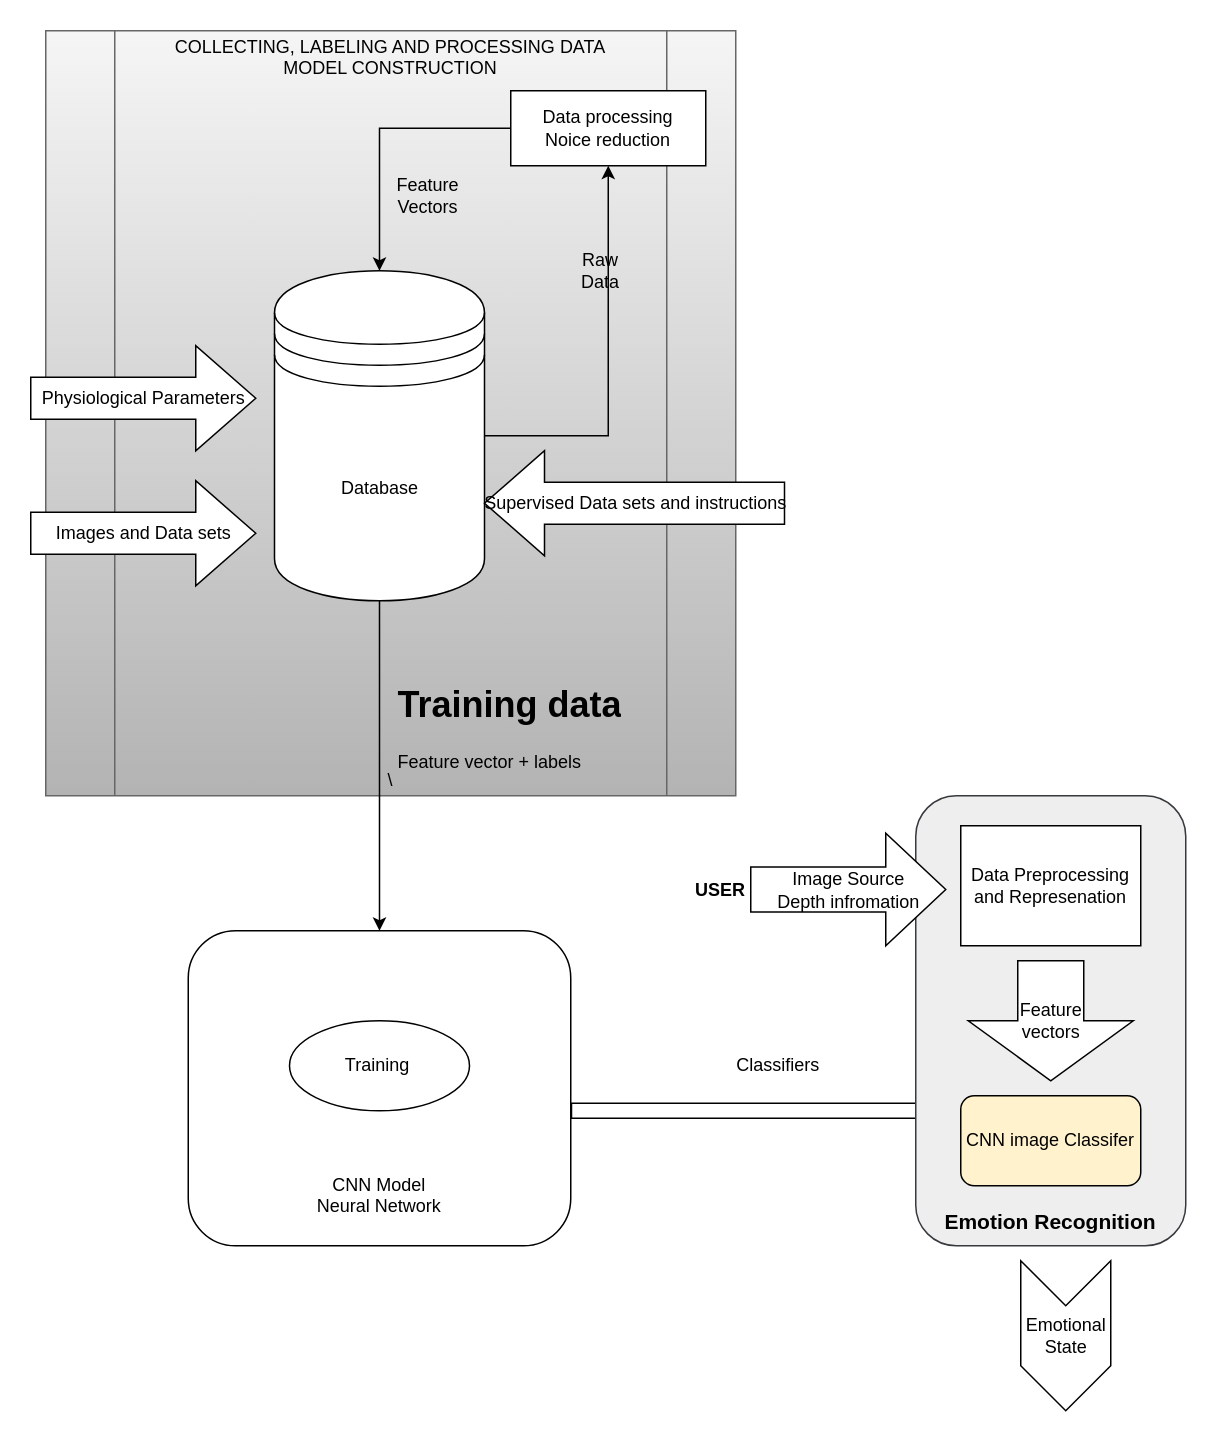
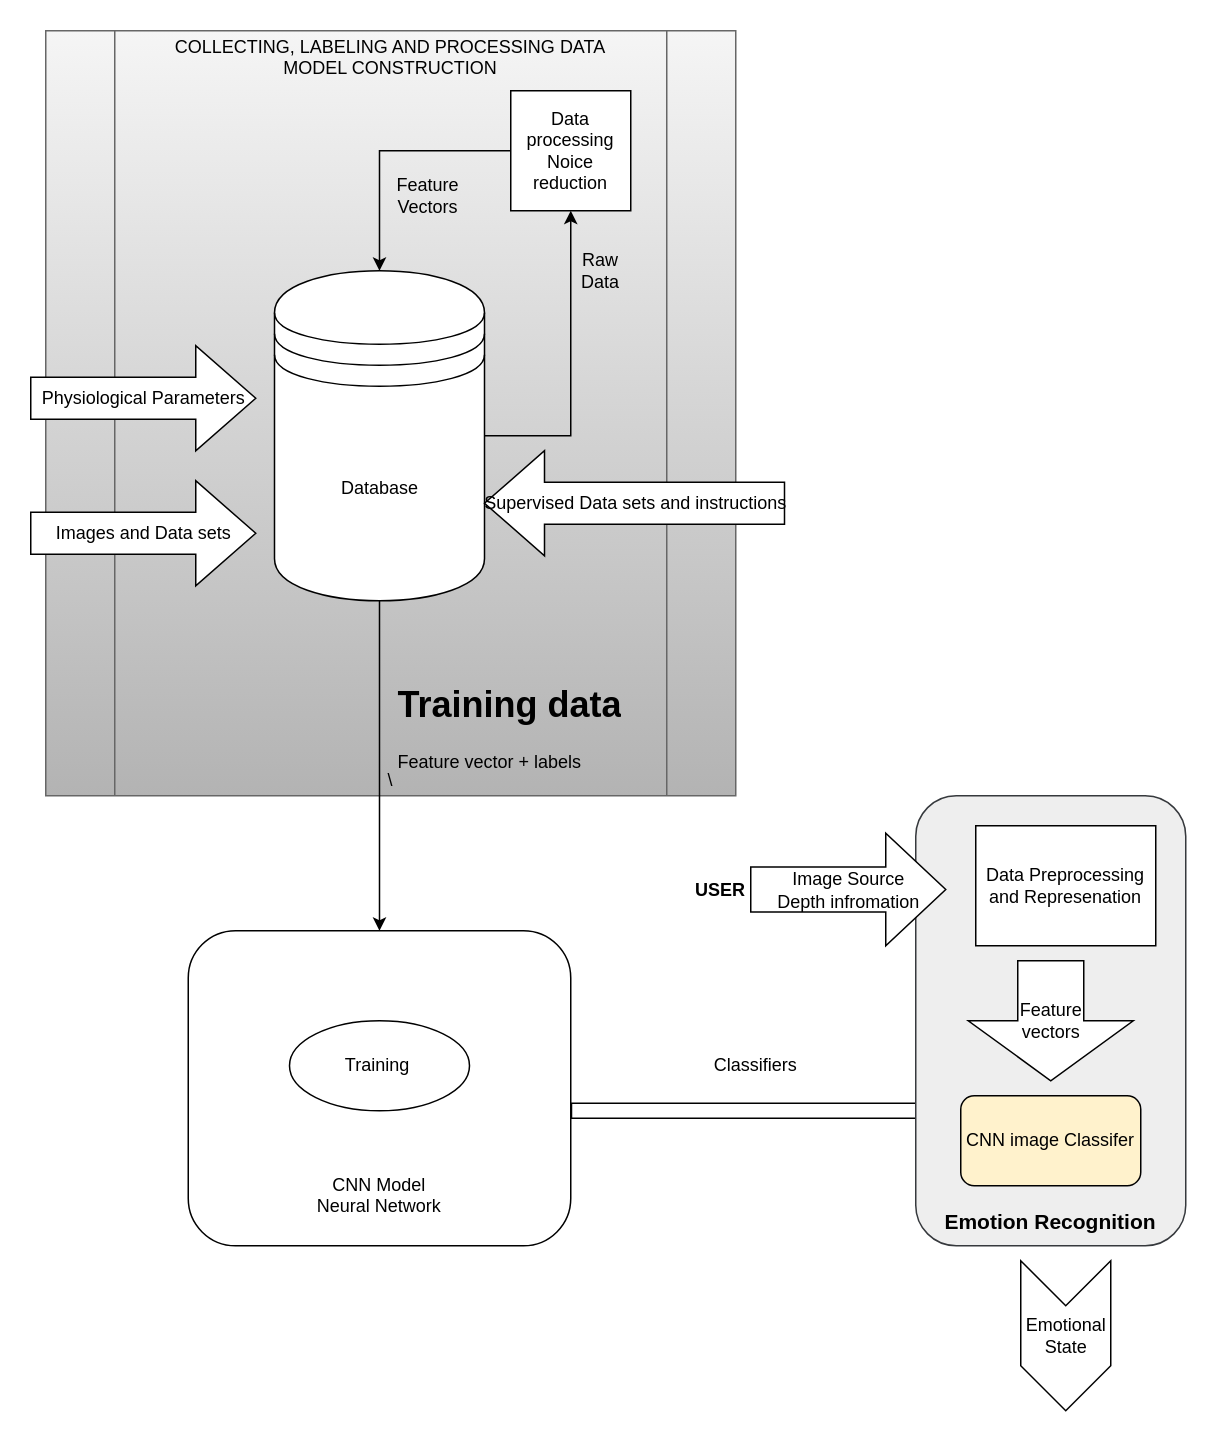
(608, 128) -> (571, 151)
(1051, 886) -> (1066, 886)
(777, 1066) -> (755, 1066)
